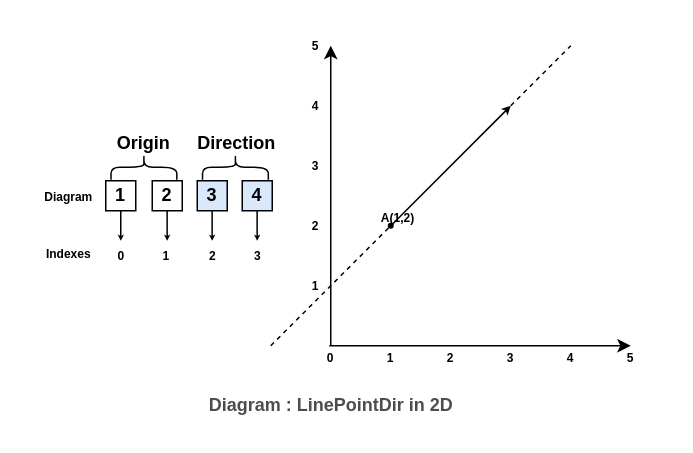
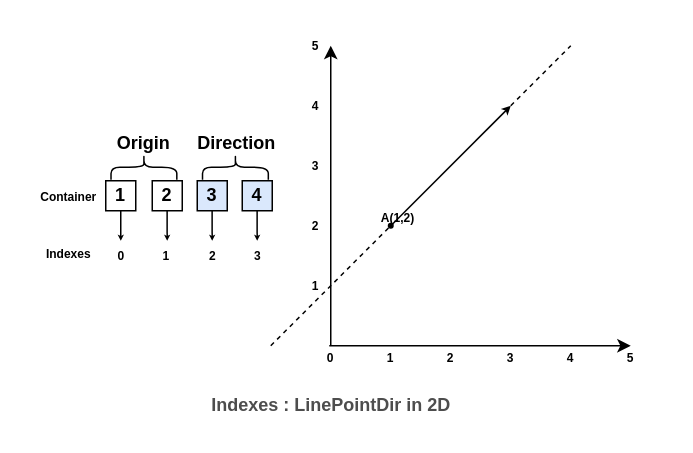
(69, 196) -> (69, 196)
(332, 406) -> (332, 406)
